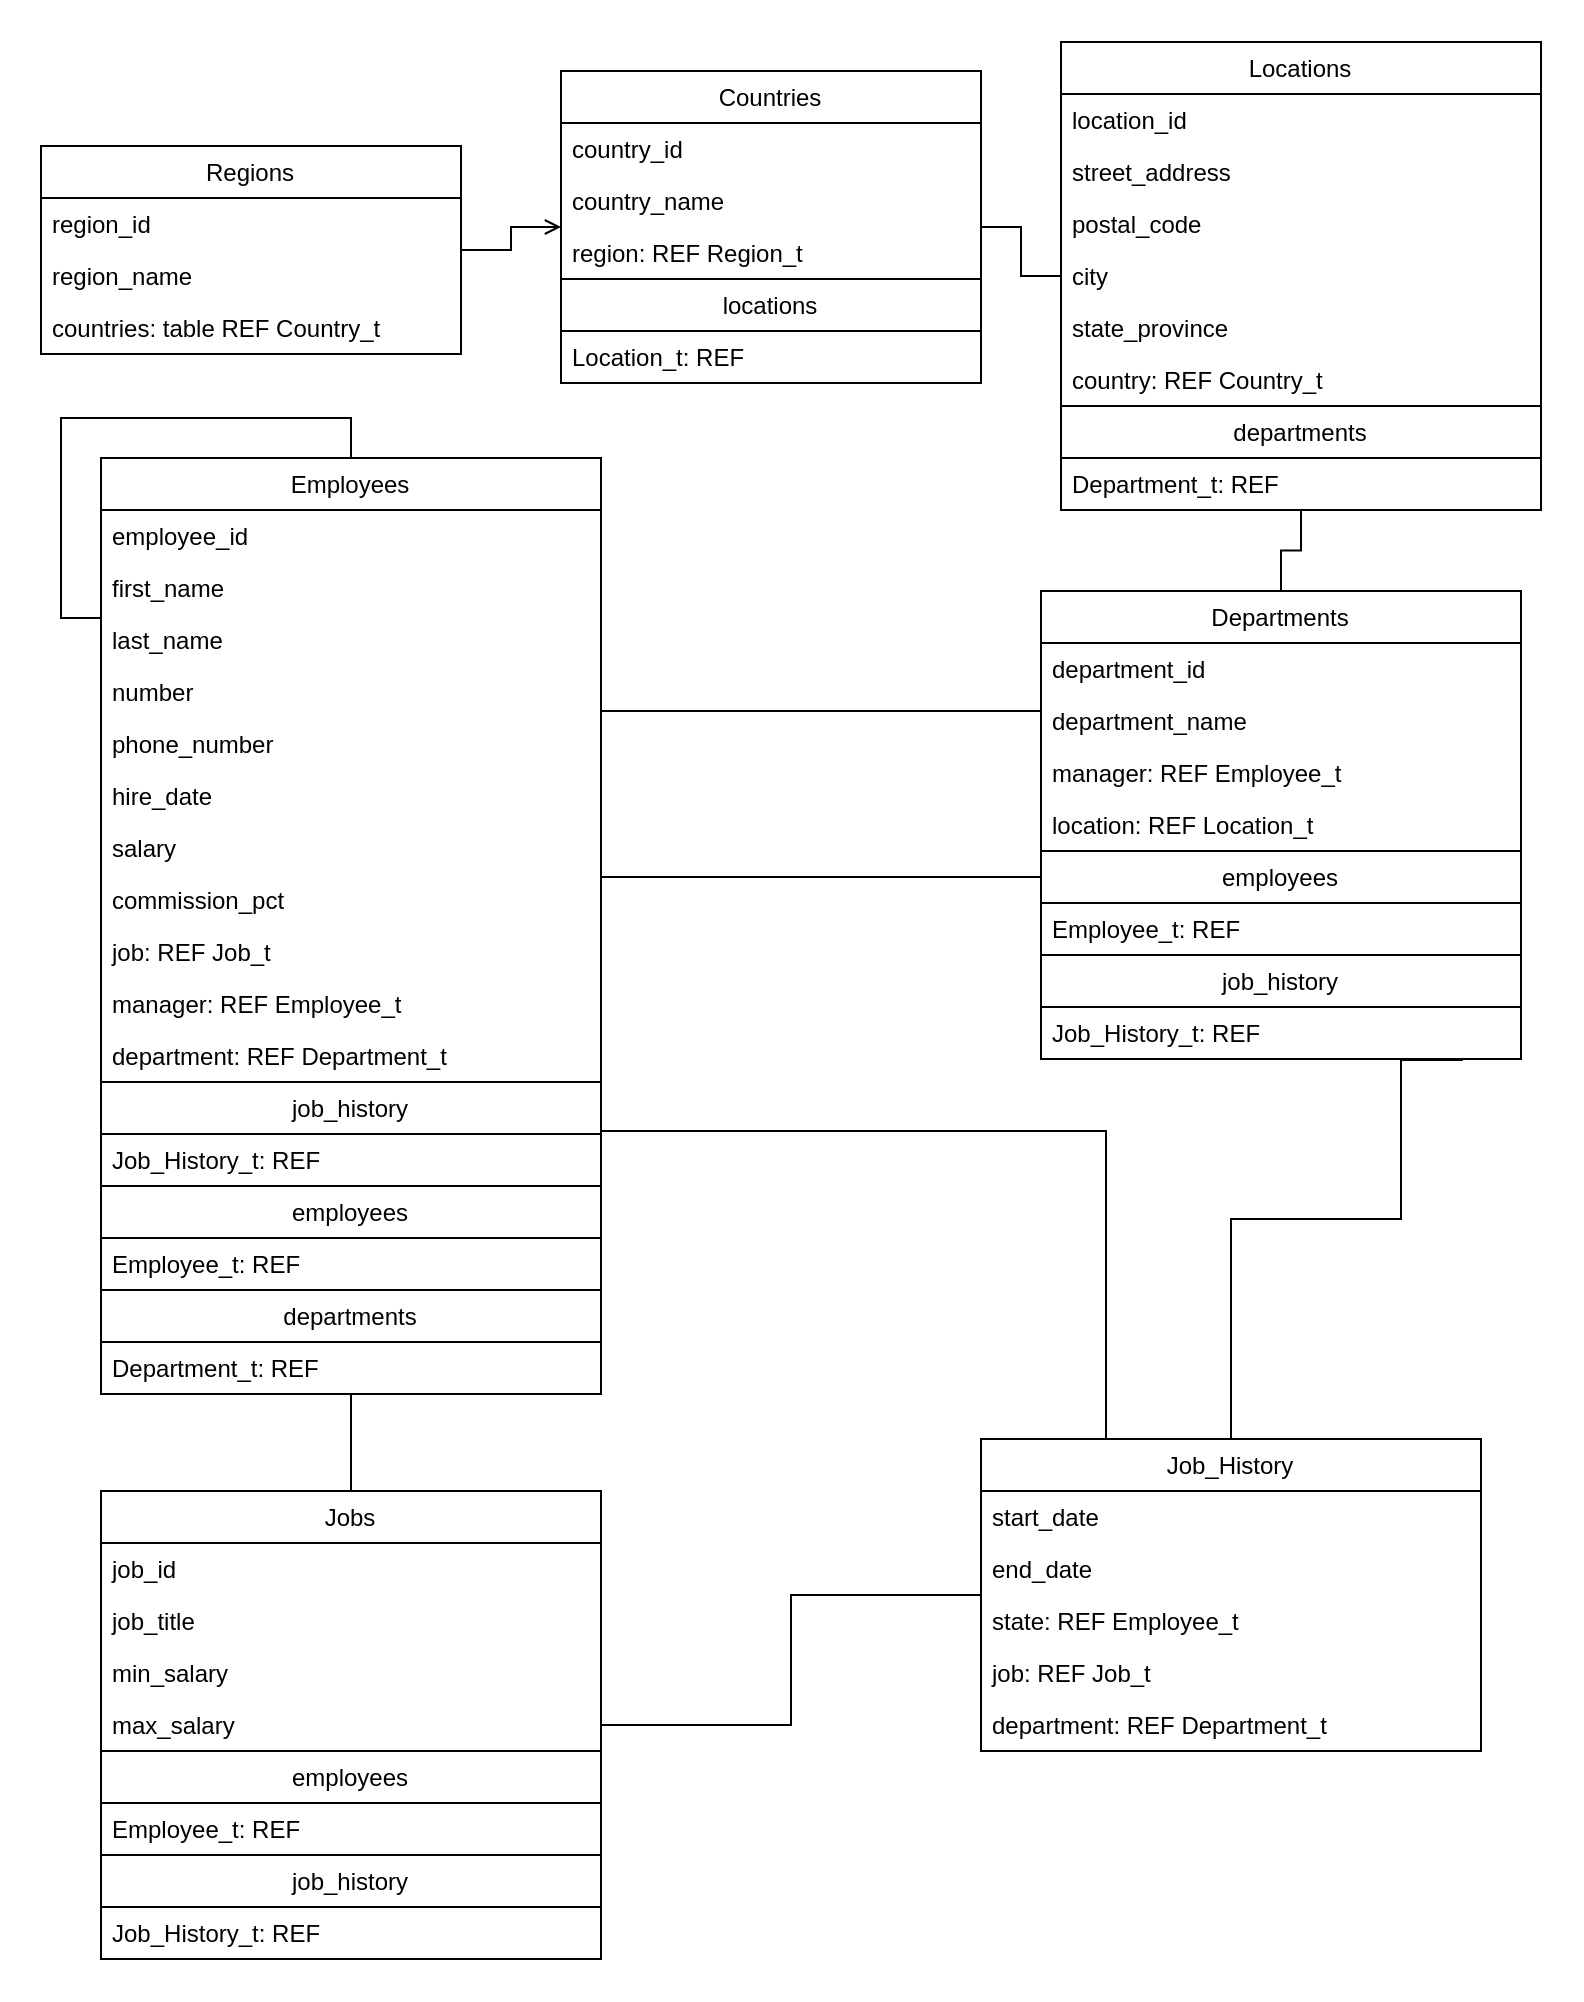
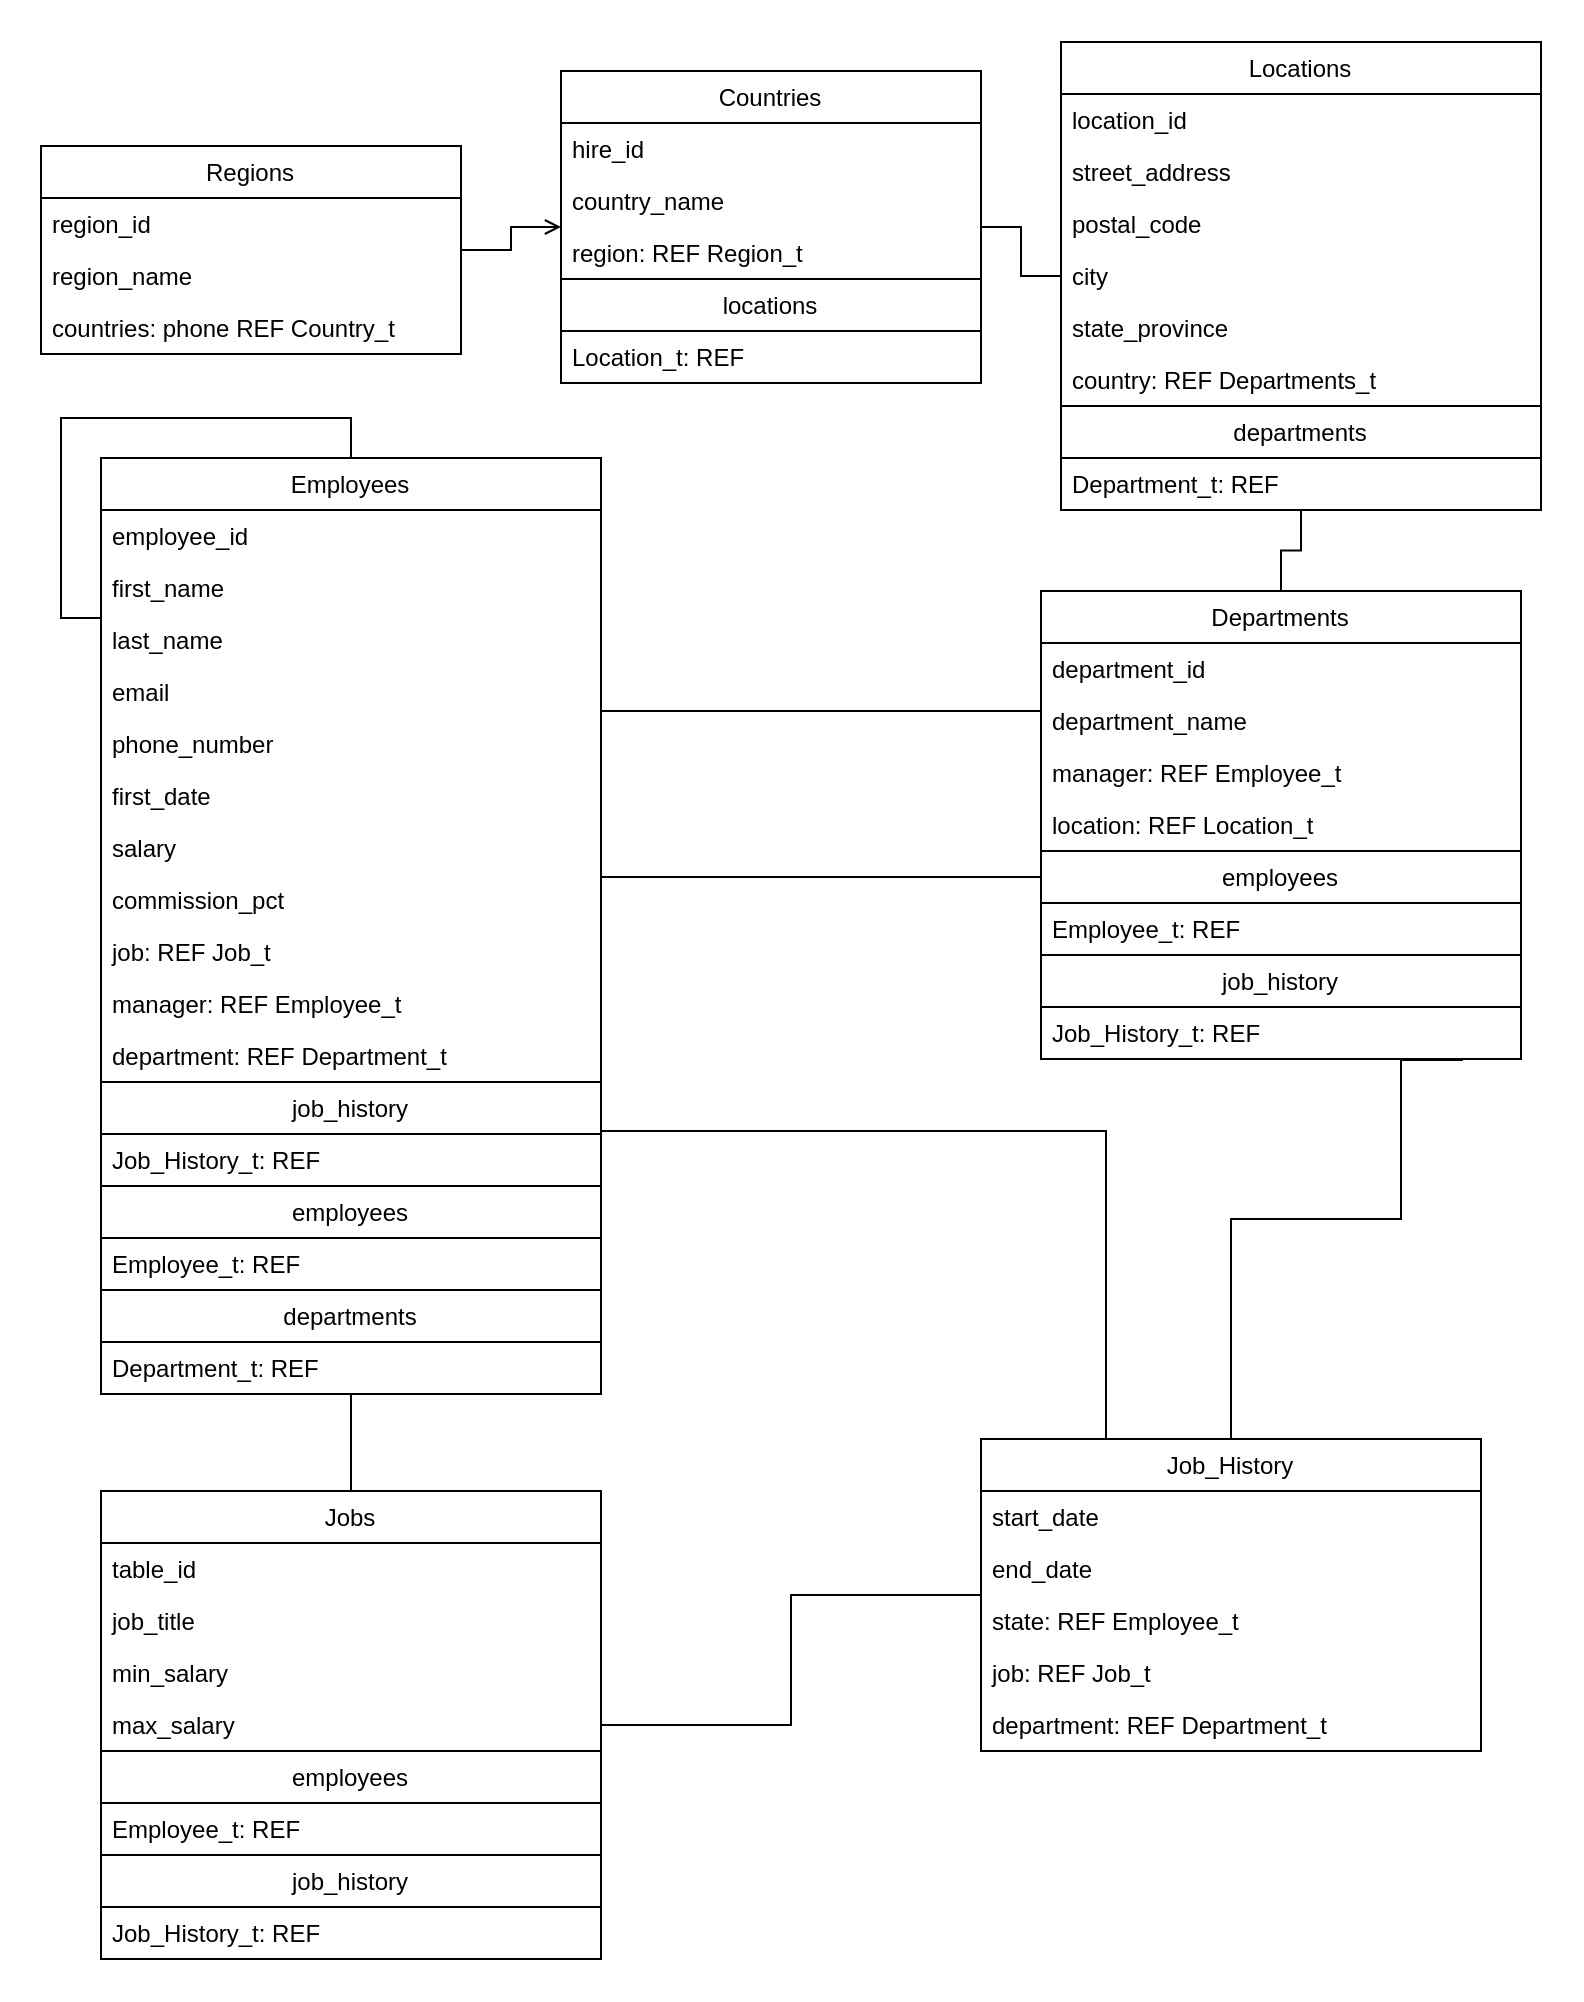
(636, 150) -> (613, 150)
(235, 329) -> (238, 329)
(1210, 381) -> (1237, 381)
(152, 693) -> (139, 693)
(169, 797) -> (176, 797)
(149, 1570) -> (160, 1570)
